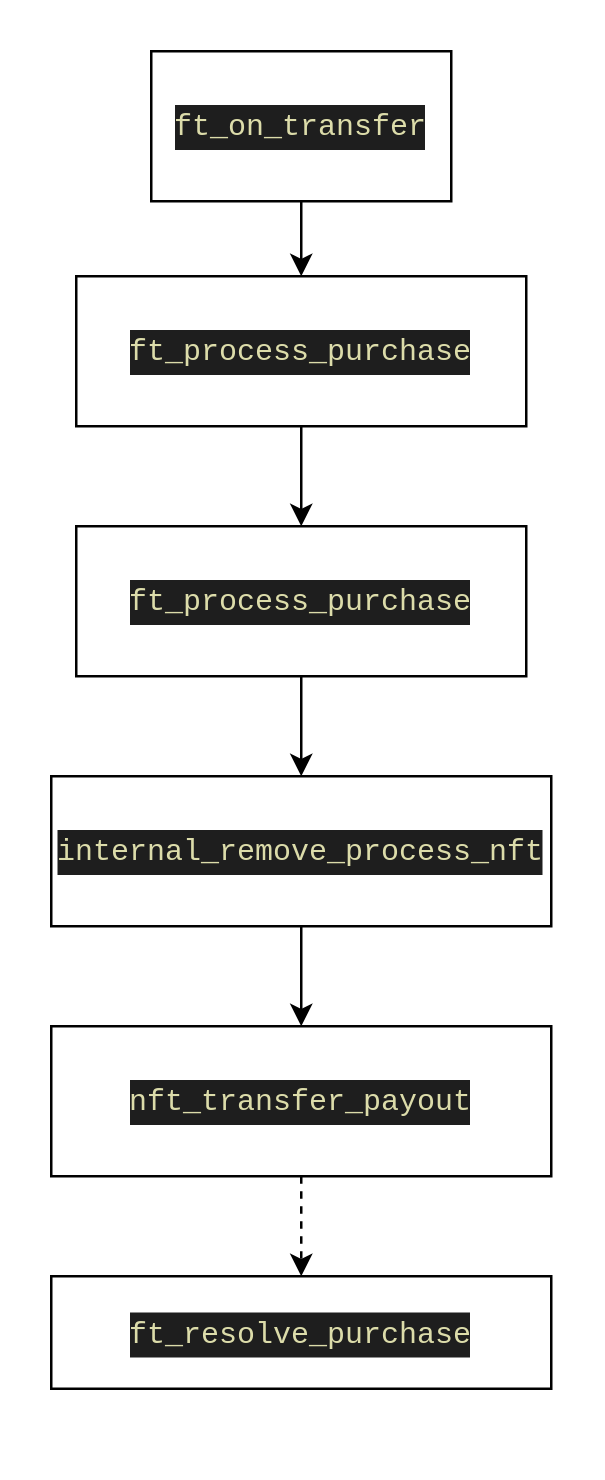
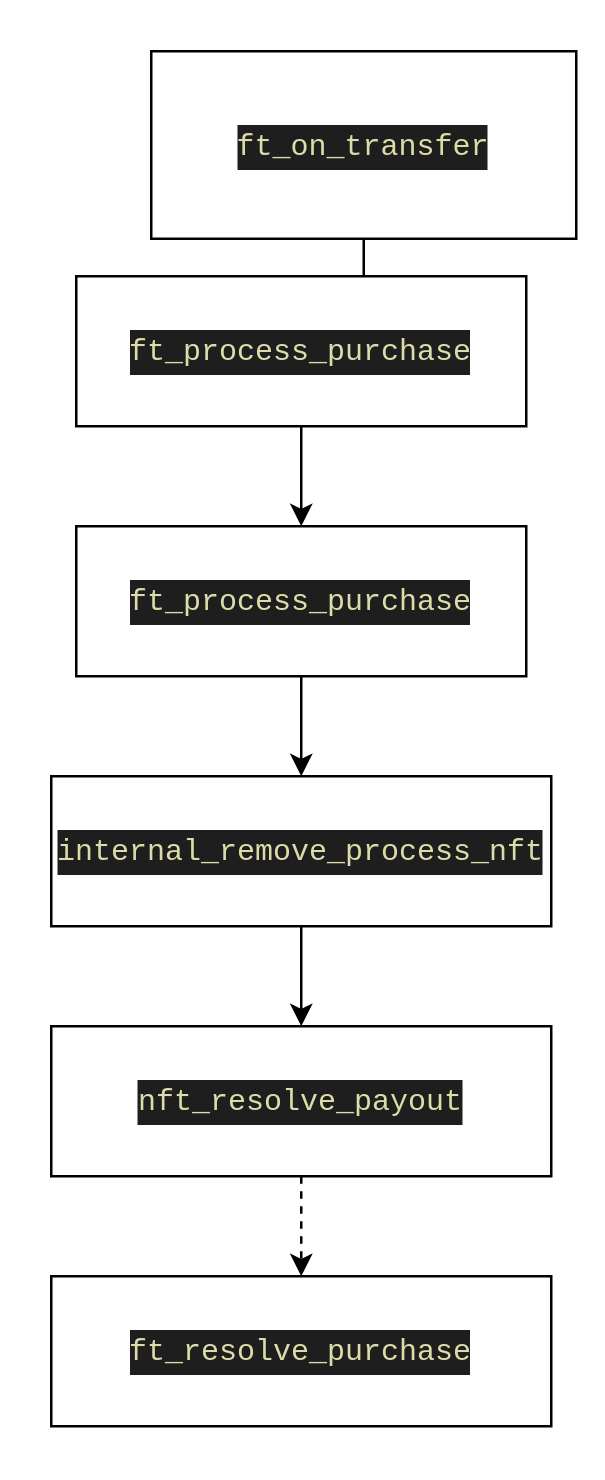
(301, 126) -> (364, 145)
(301, 1101) -> (301, 1101)
(301, 1333) -> (301, 1351)
